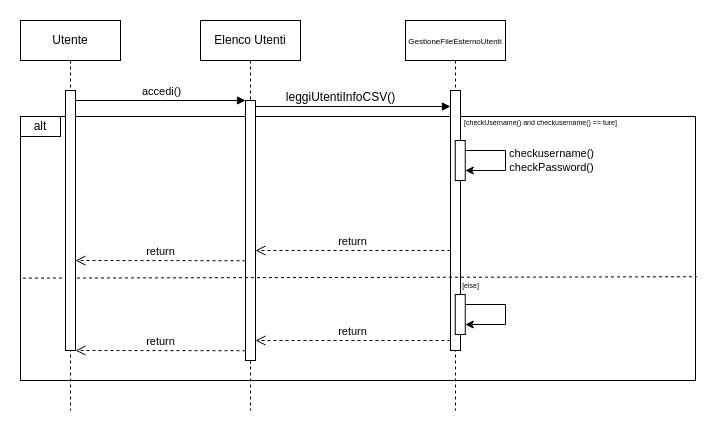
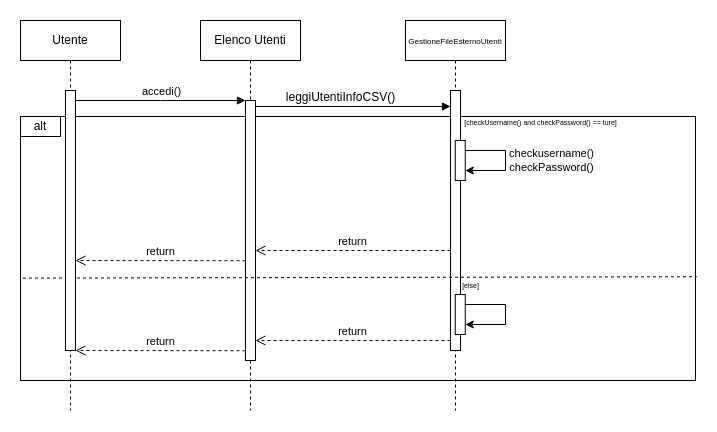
(541, 122) -> (541, 122)
